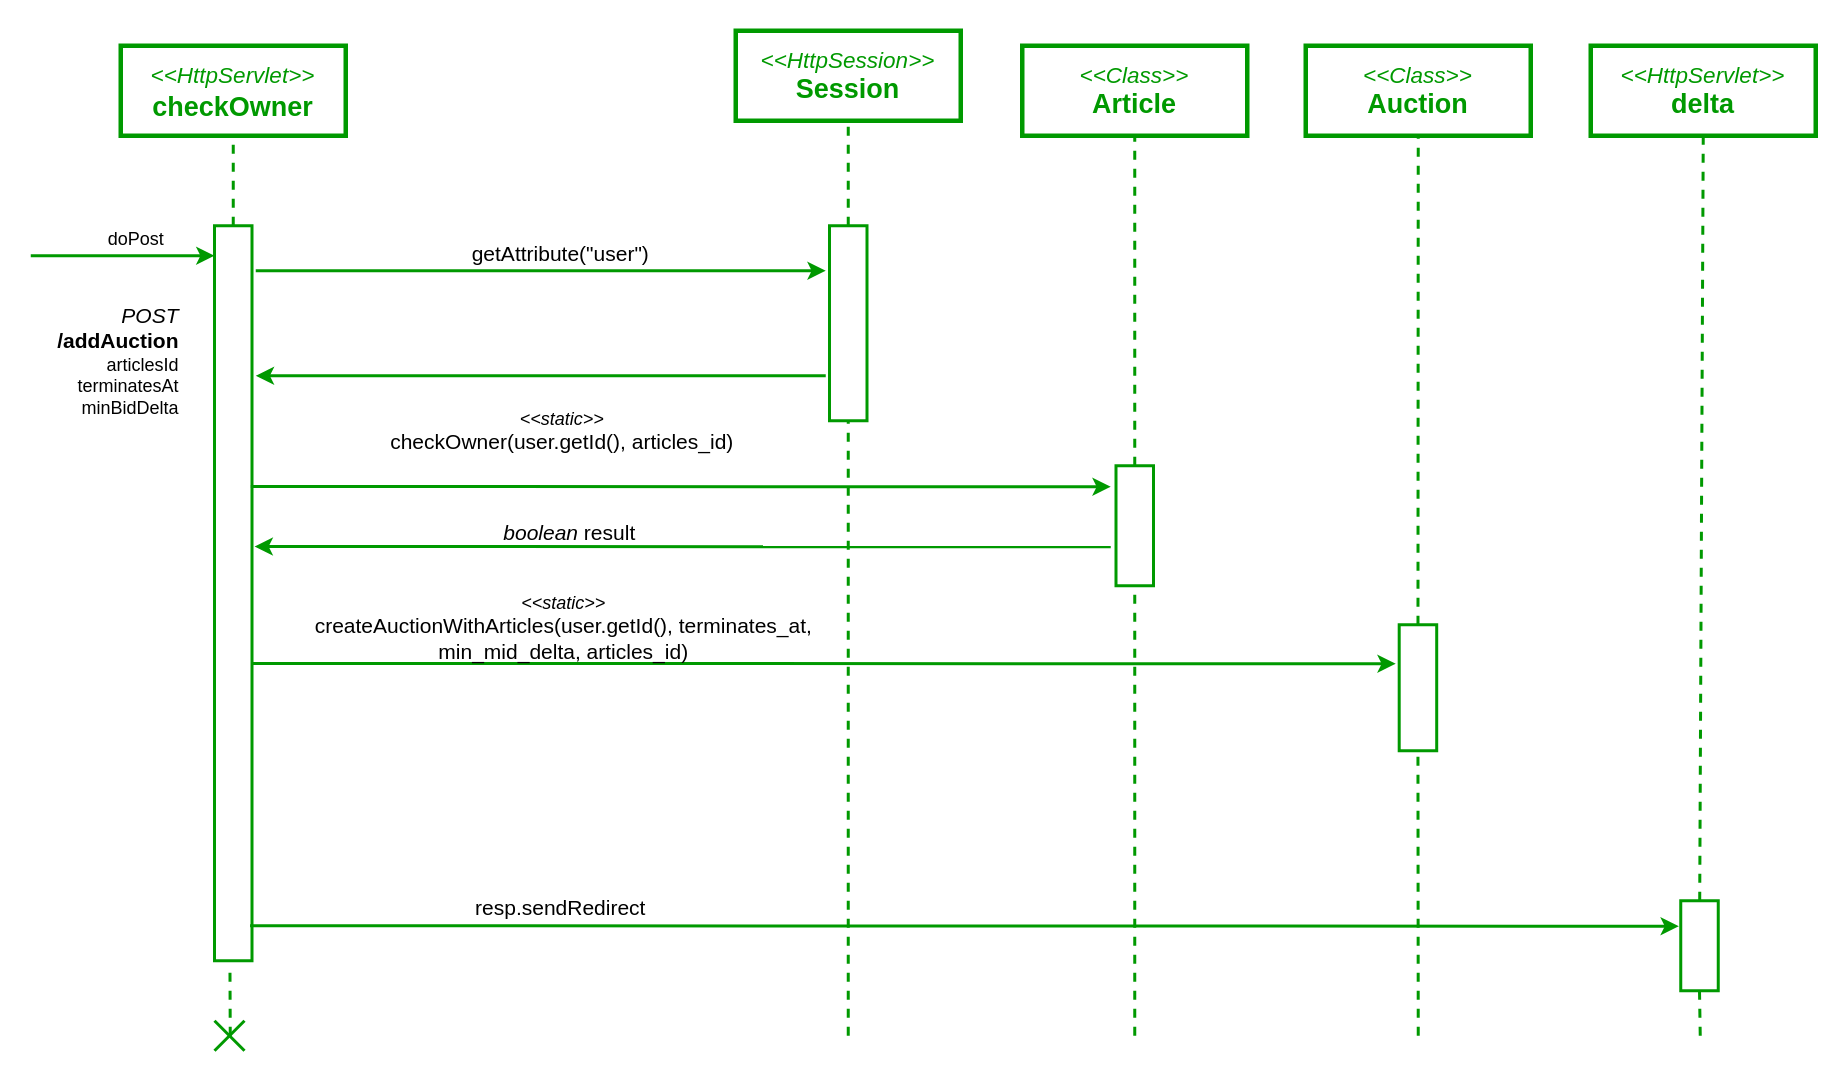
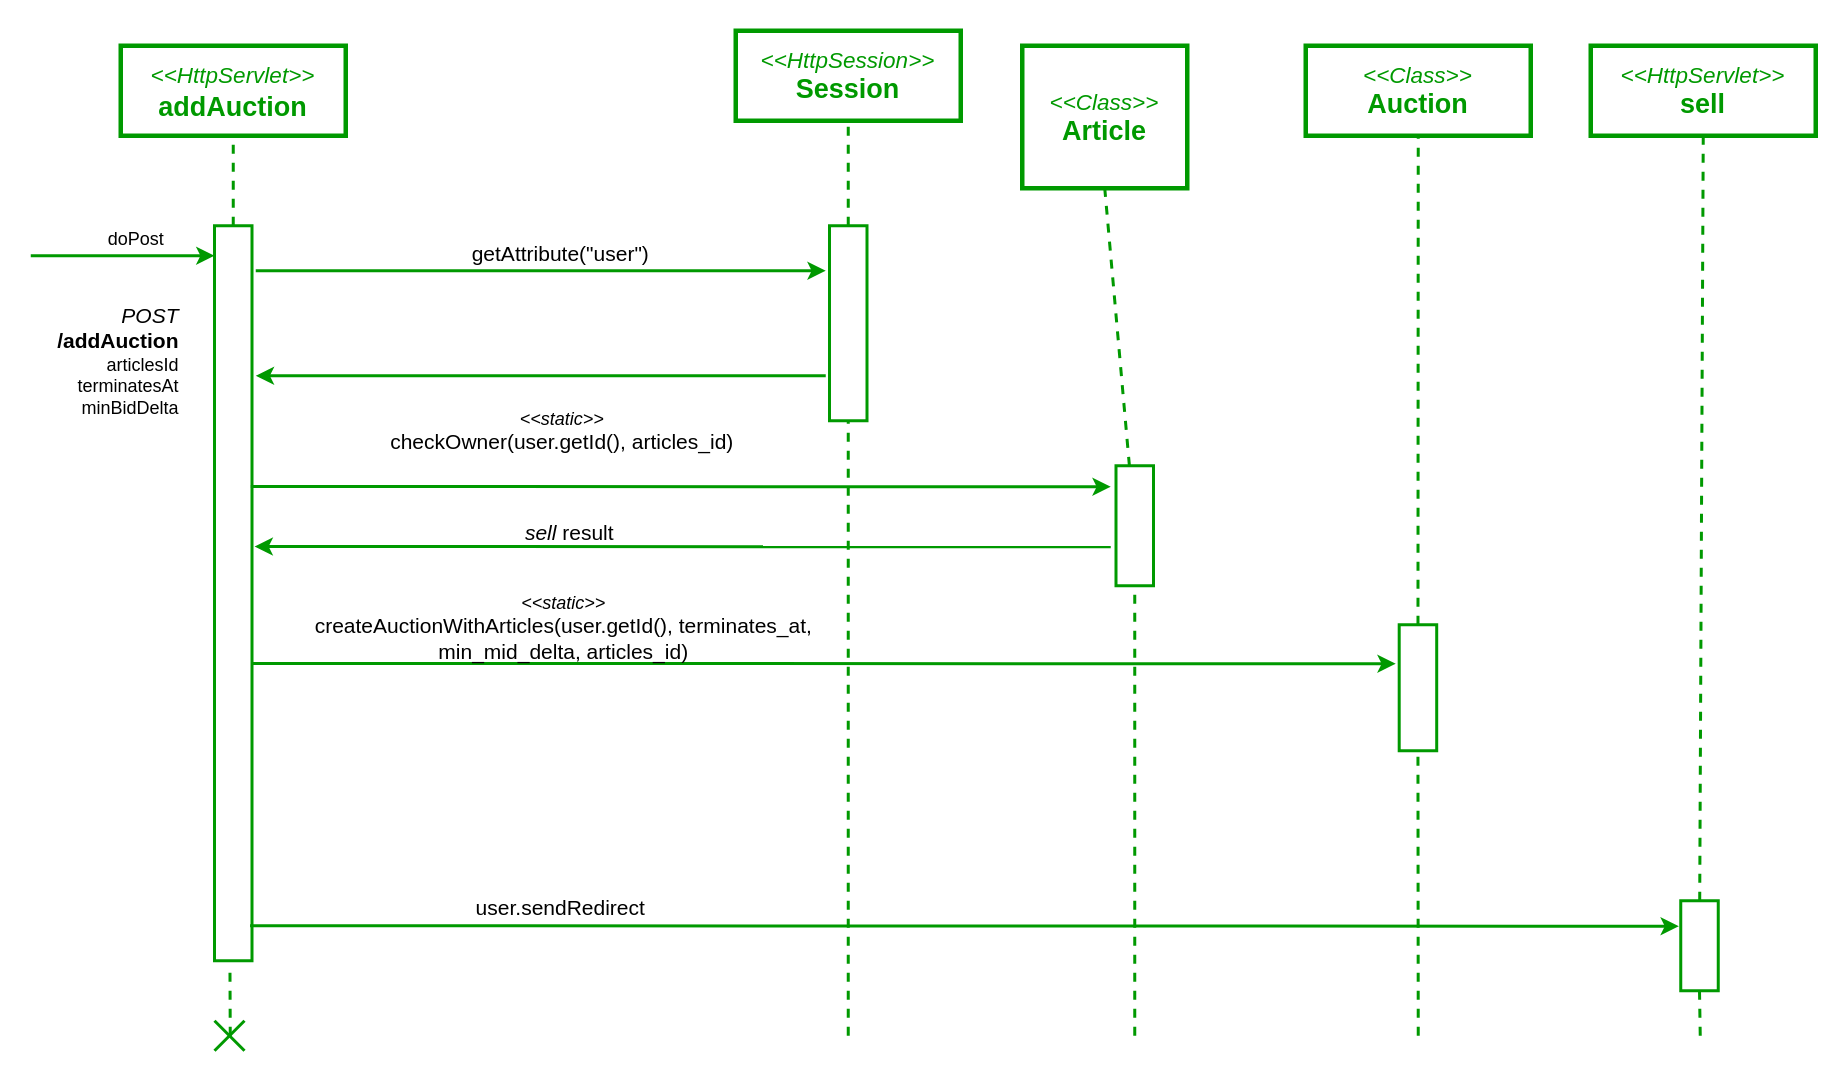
(233, 91) -> (233, 91)
(1135, 91) -> (1105, 117)
(1703, 91) -> (1703, 91)
(570, 533) -> (570, 533)
(561, 908) -> (561, 908)
